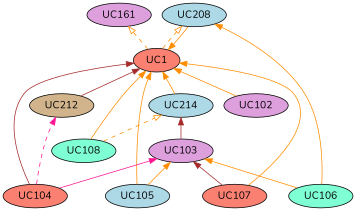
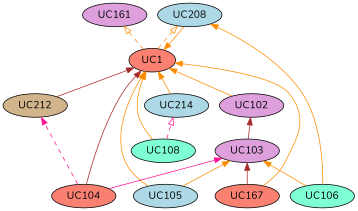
(129, 130) -> (169, 132)
(181, 132) -> (249, 132)
(235, 196) -> (247, 196)
